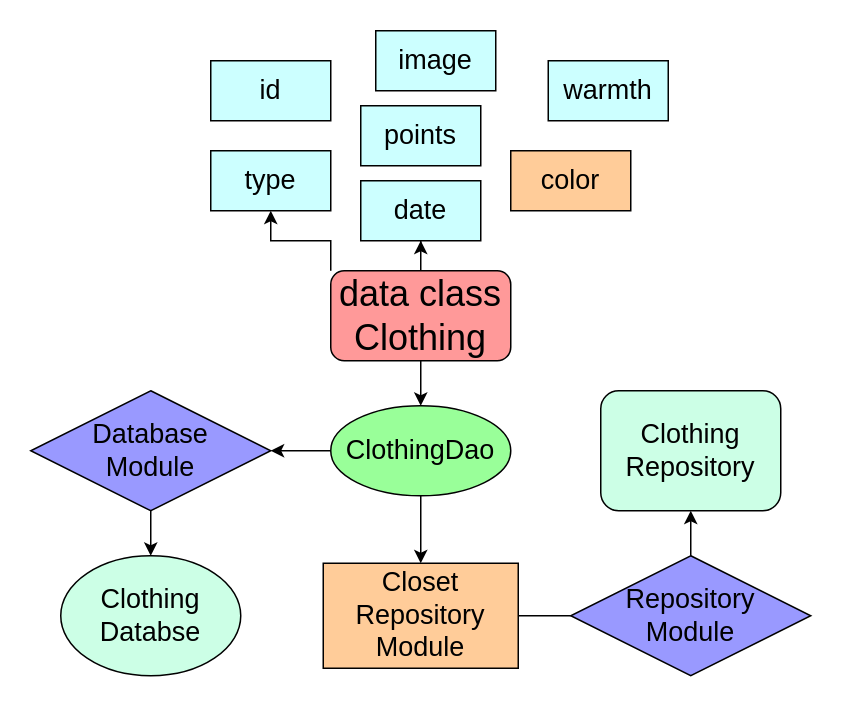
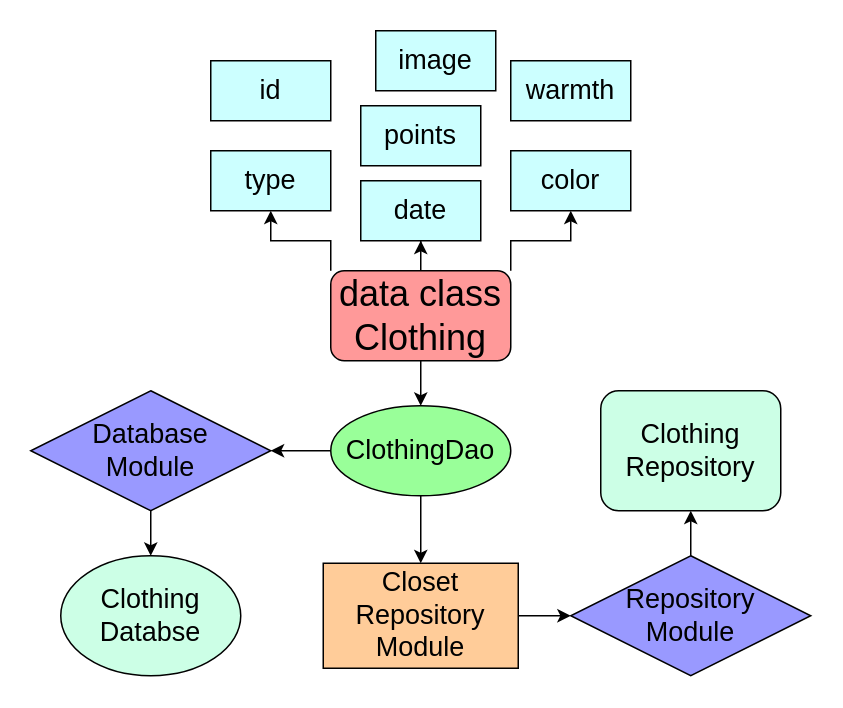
(608, 91) -> (571, 91)
(571, 181) -> (571, 181)
none -> (536, 241)
(563, 616) -> (559, 616)
